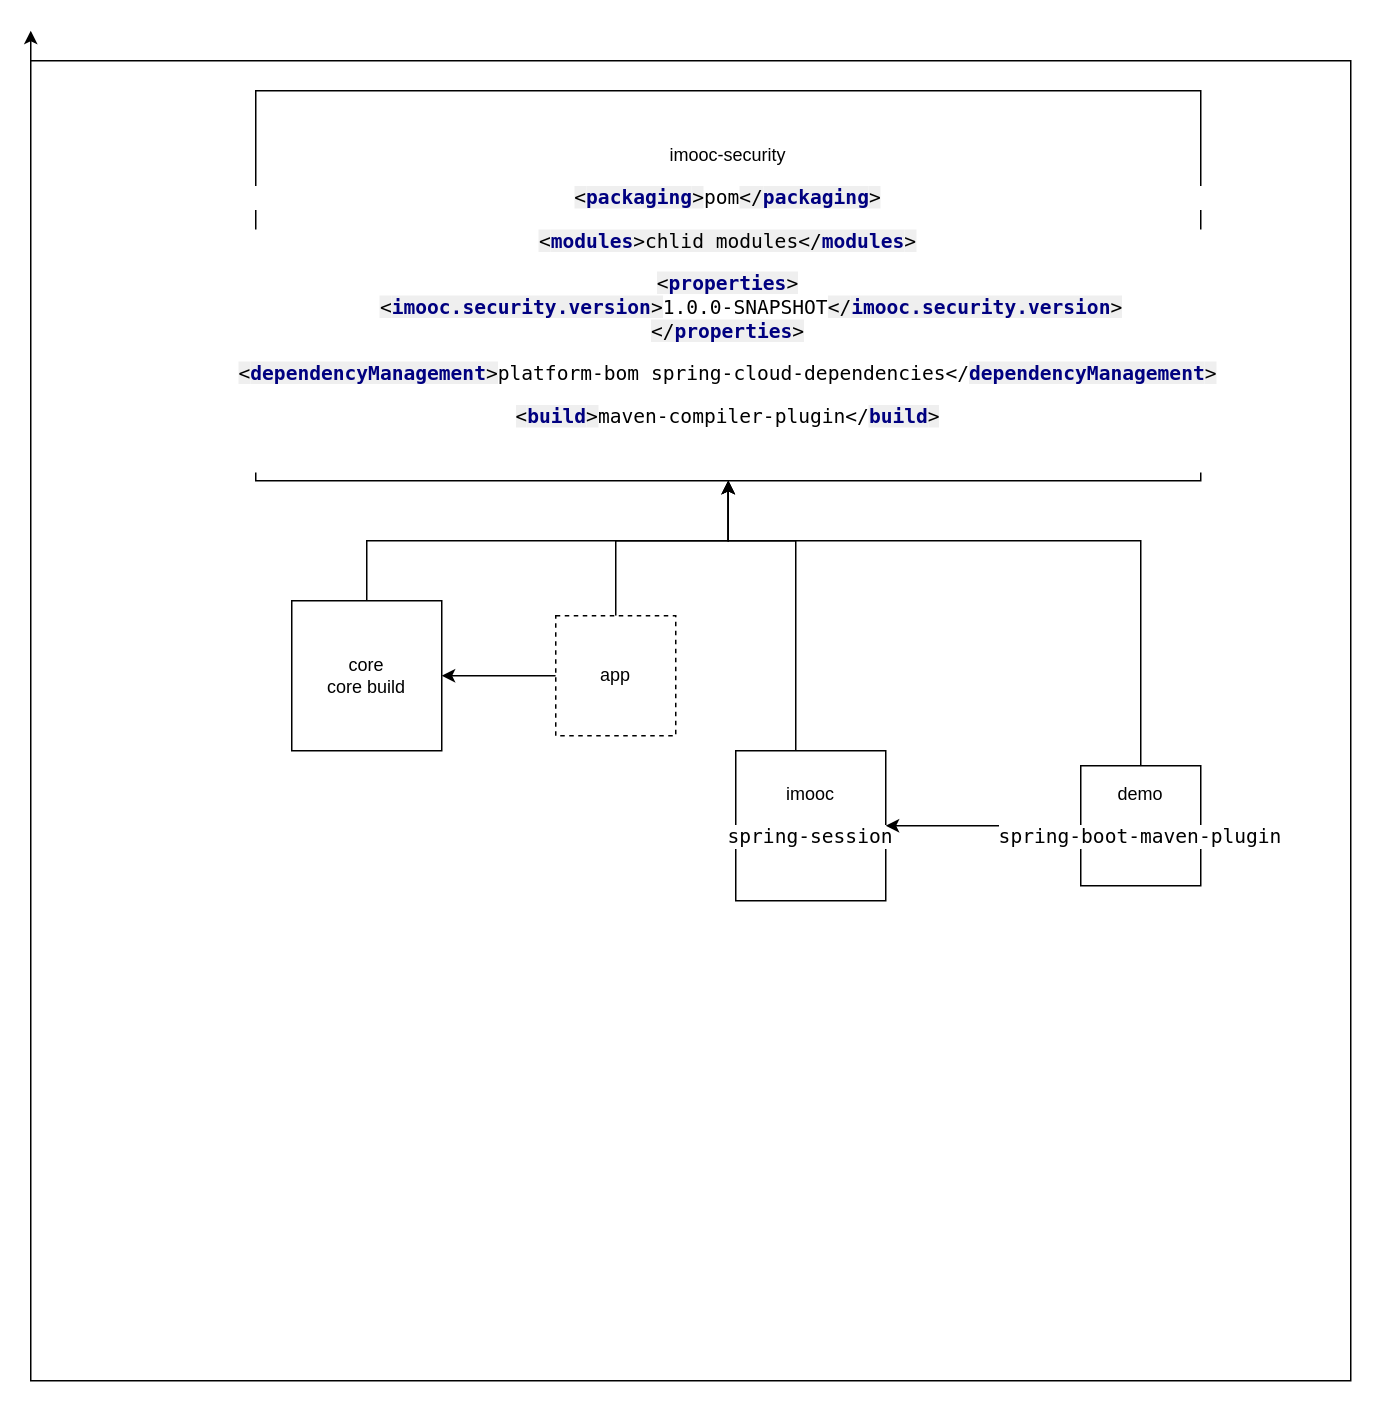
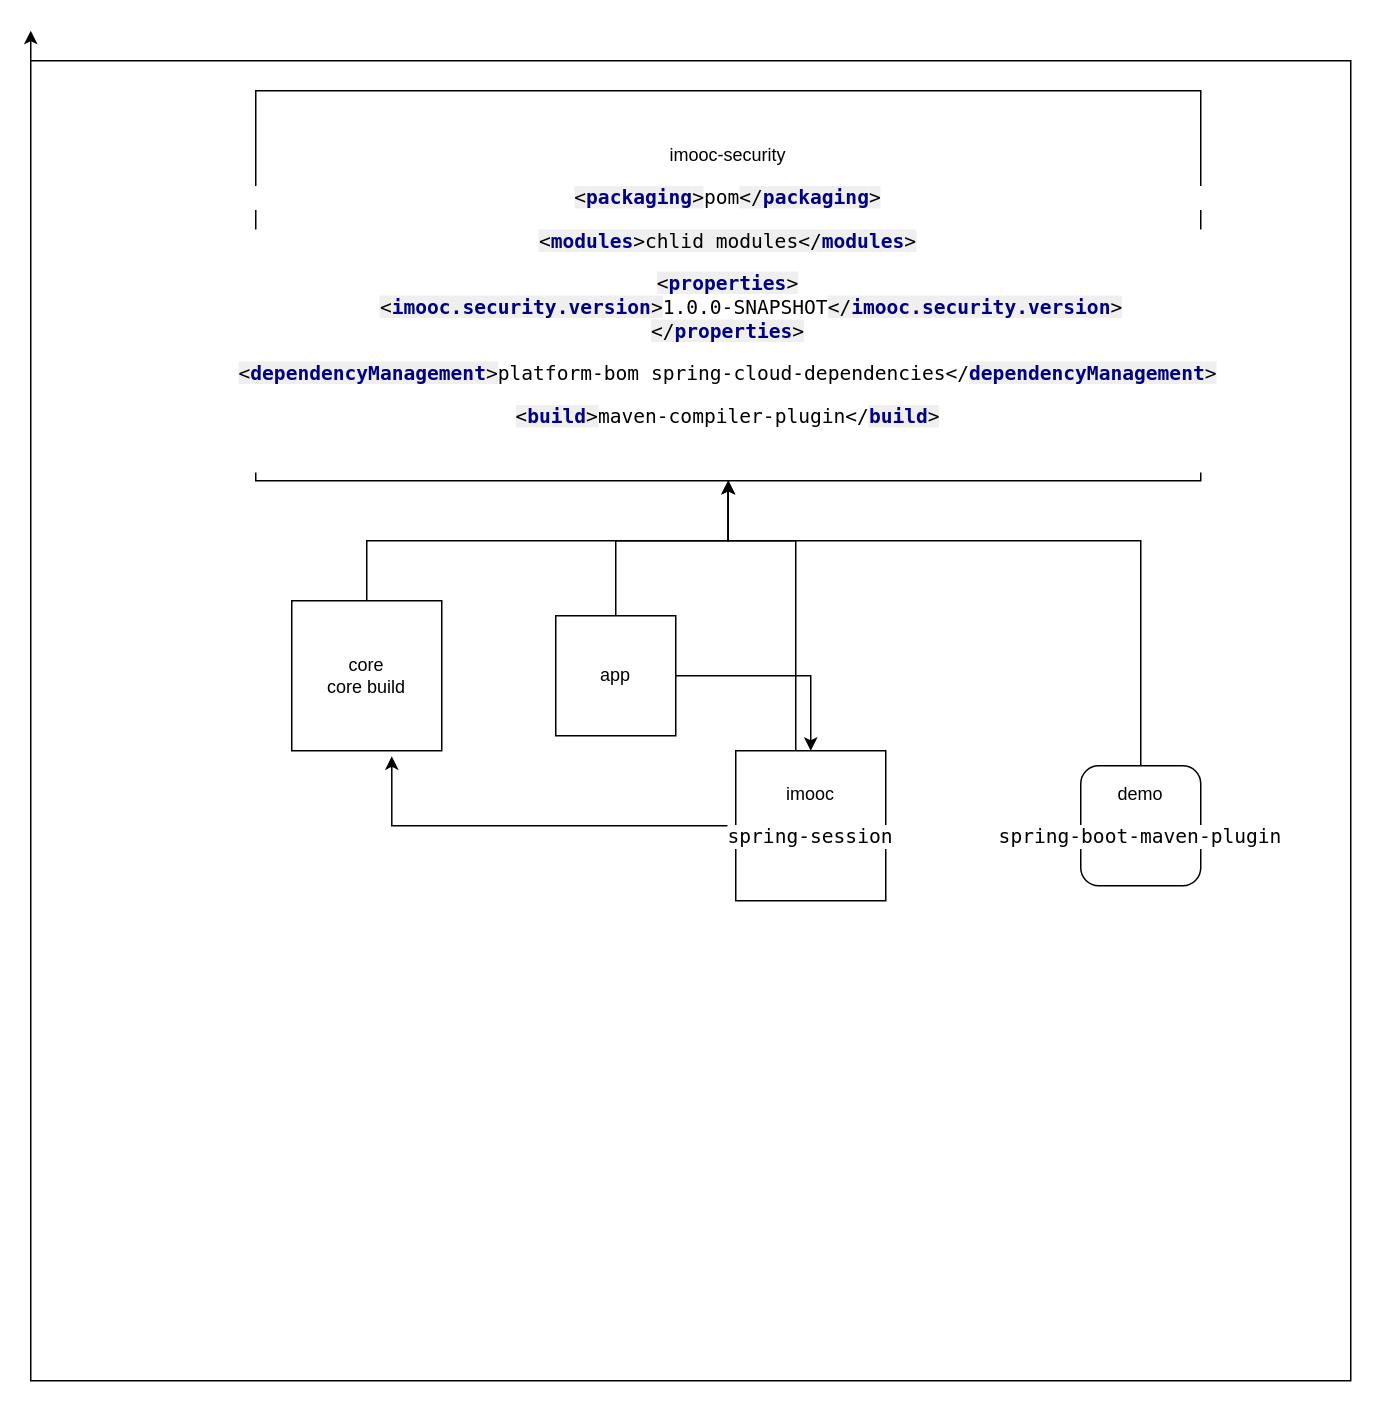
(504, 676) -> (776, 676)
(616, 676) -> (616, 676)
none -> (530, 826)
(947, 826) -> none
(1141, 826) -> (1141, 826)
